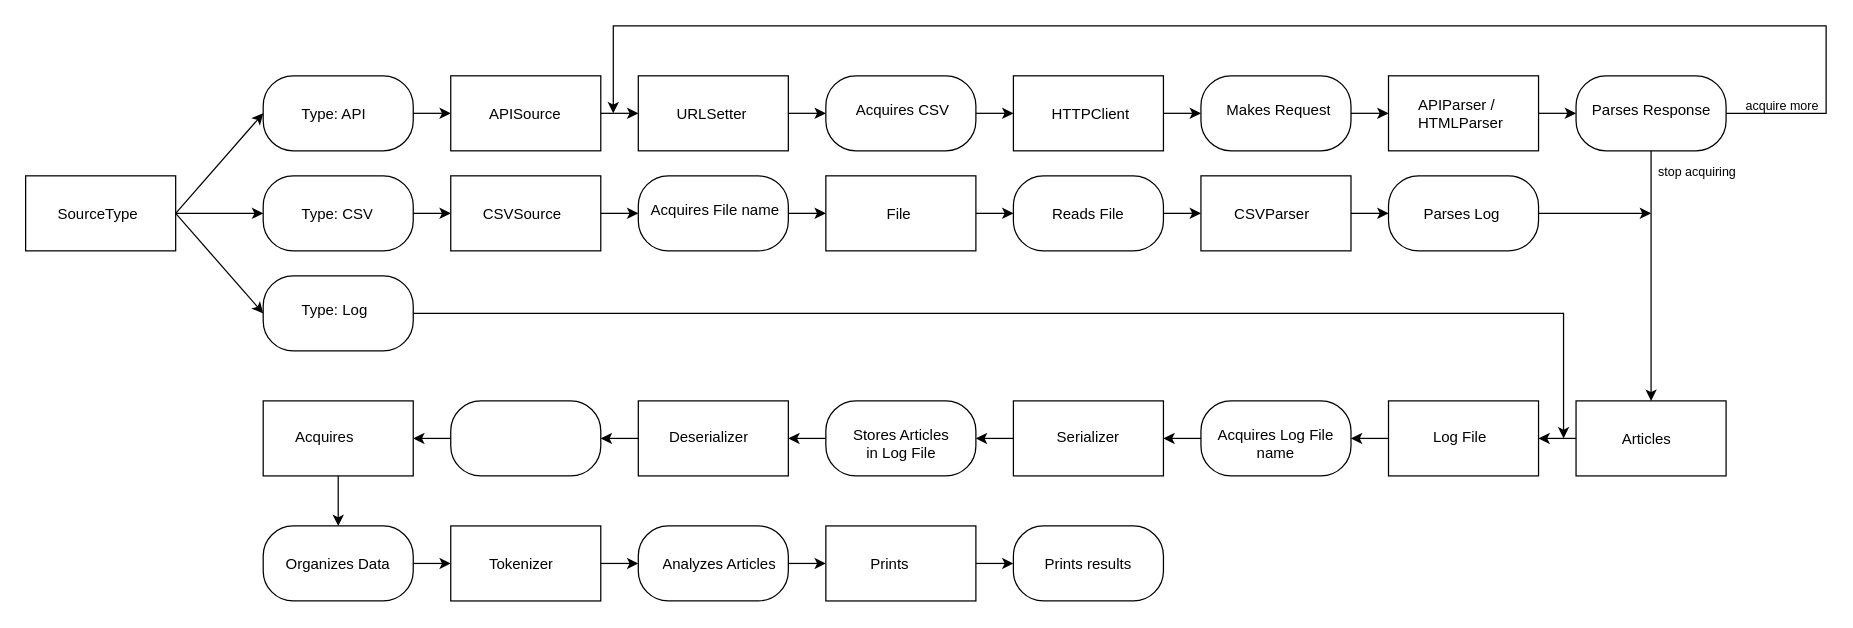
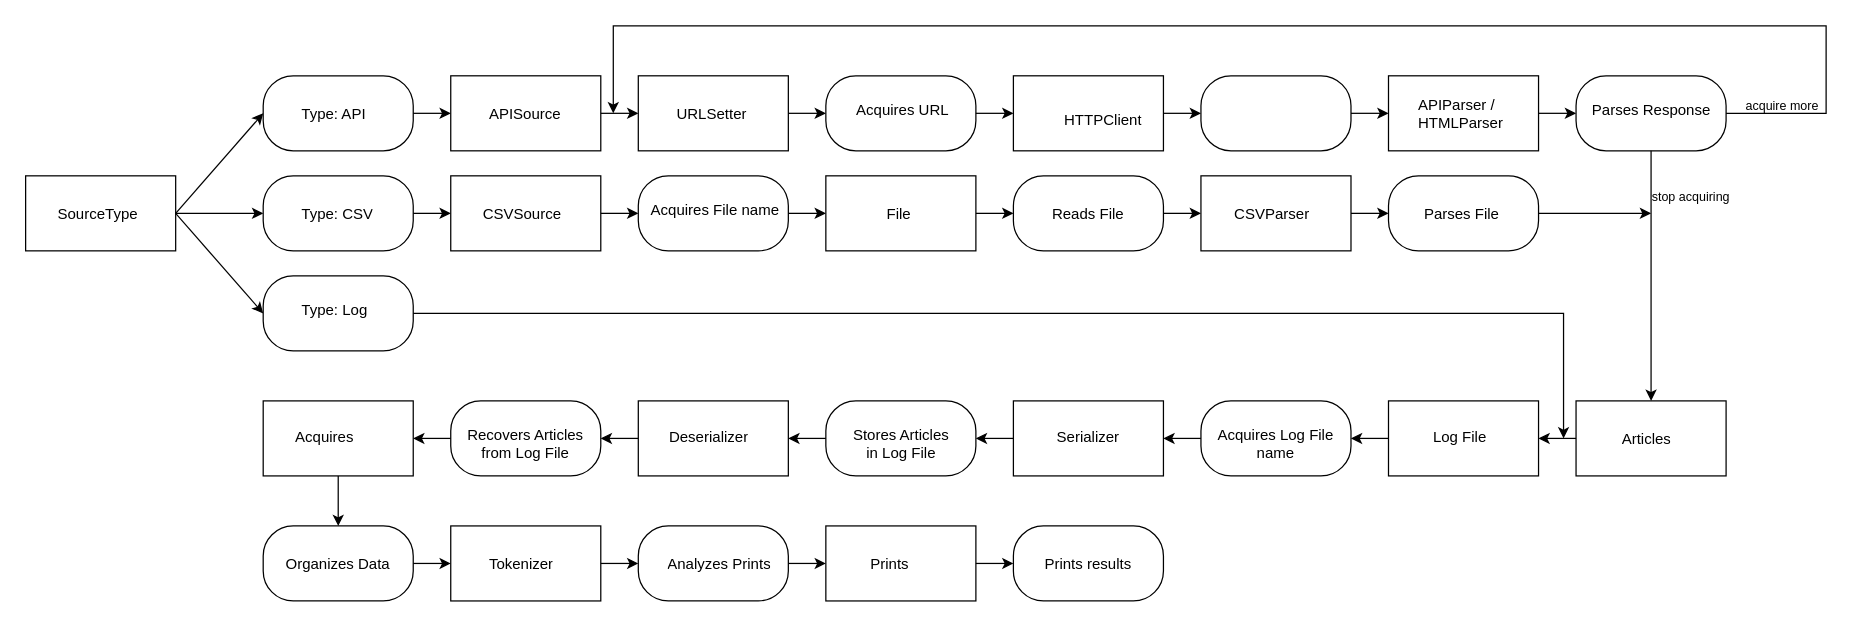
(901, 111) -> (901, 111)
(1091, 113) -> (1104, 119)
(1279, 113) -> none
(1698, 175) -> (1691, 200)
(1464, 215) -> (1464, 215)
none -> (526, 438)
(719, 565) -> (719, 565)
